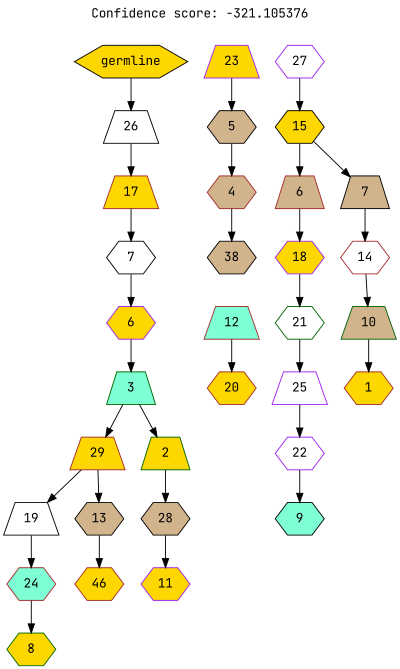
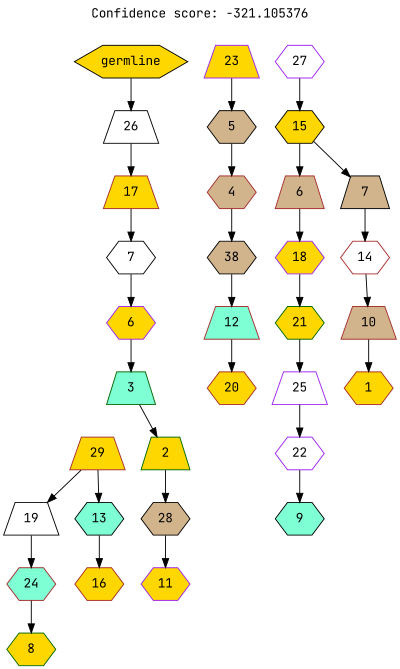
none -> (232, 286)
(300, 323) -> (300, 323)
(369, 323) -> (369, 323)
(116, 417) -> none
(99, 519) -> (99, 519)
(99, 584) -> (99, 584)
